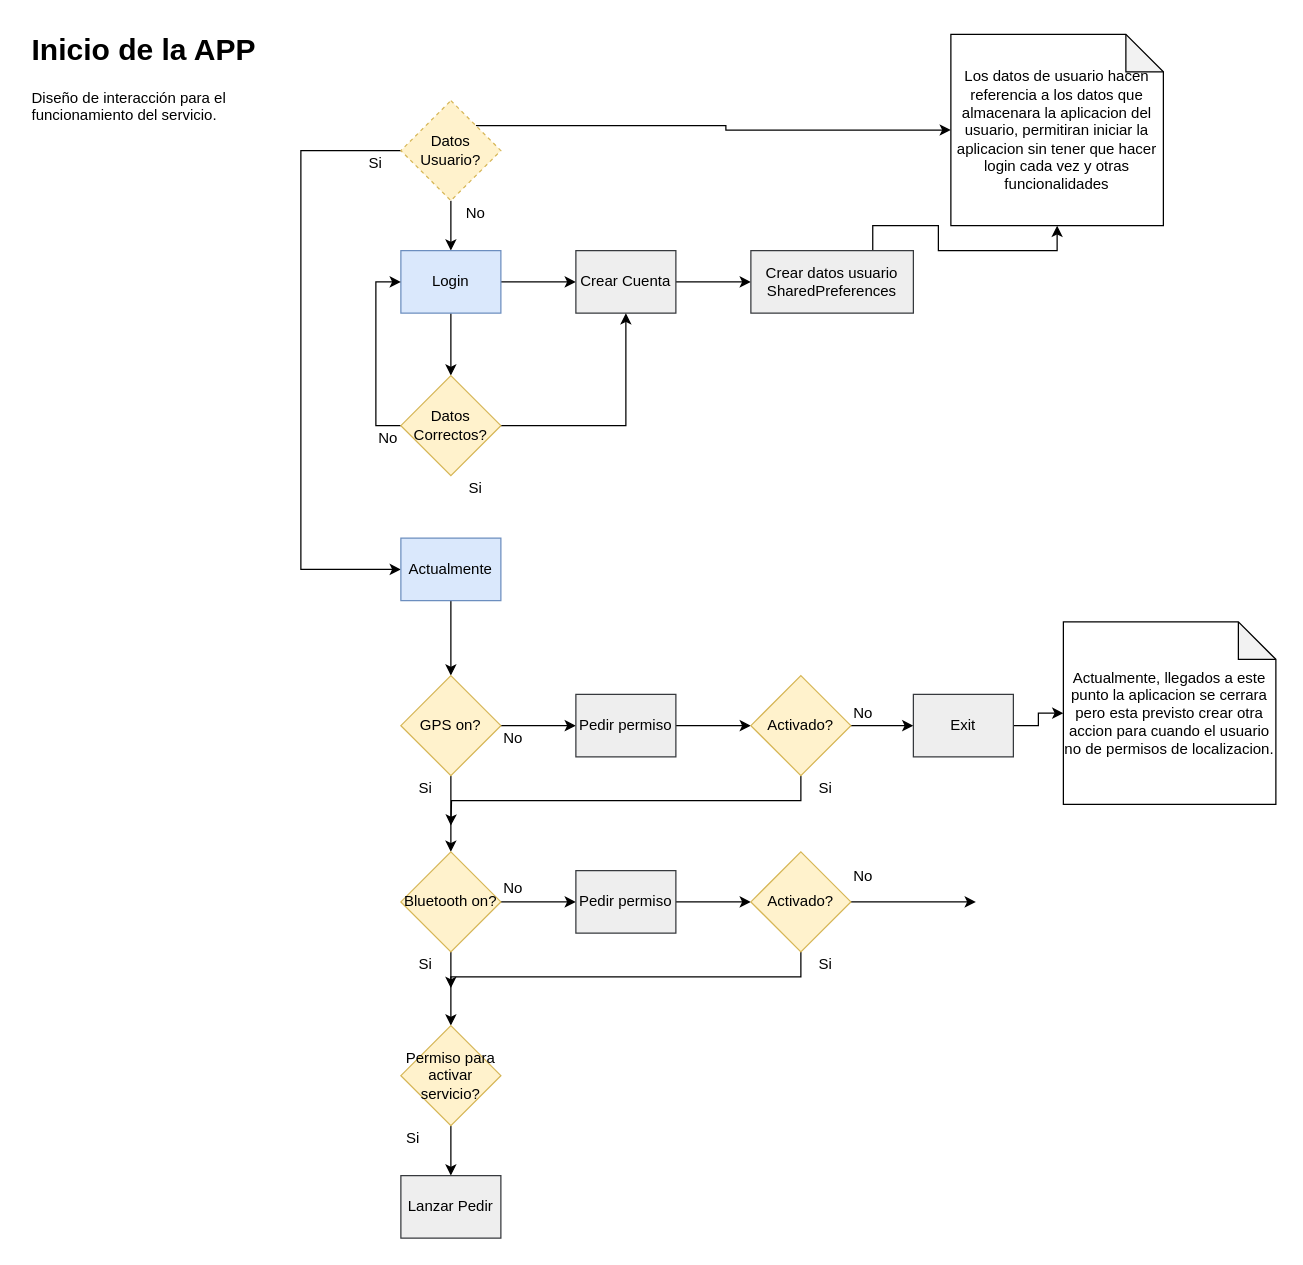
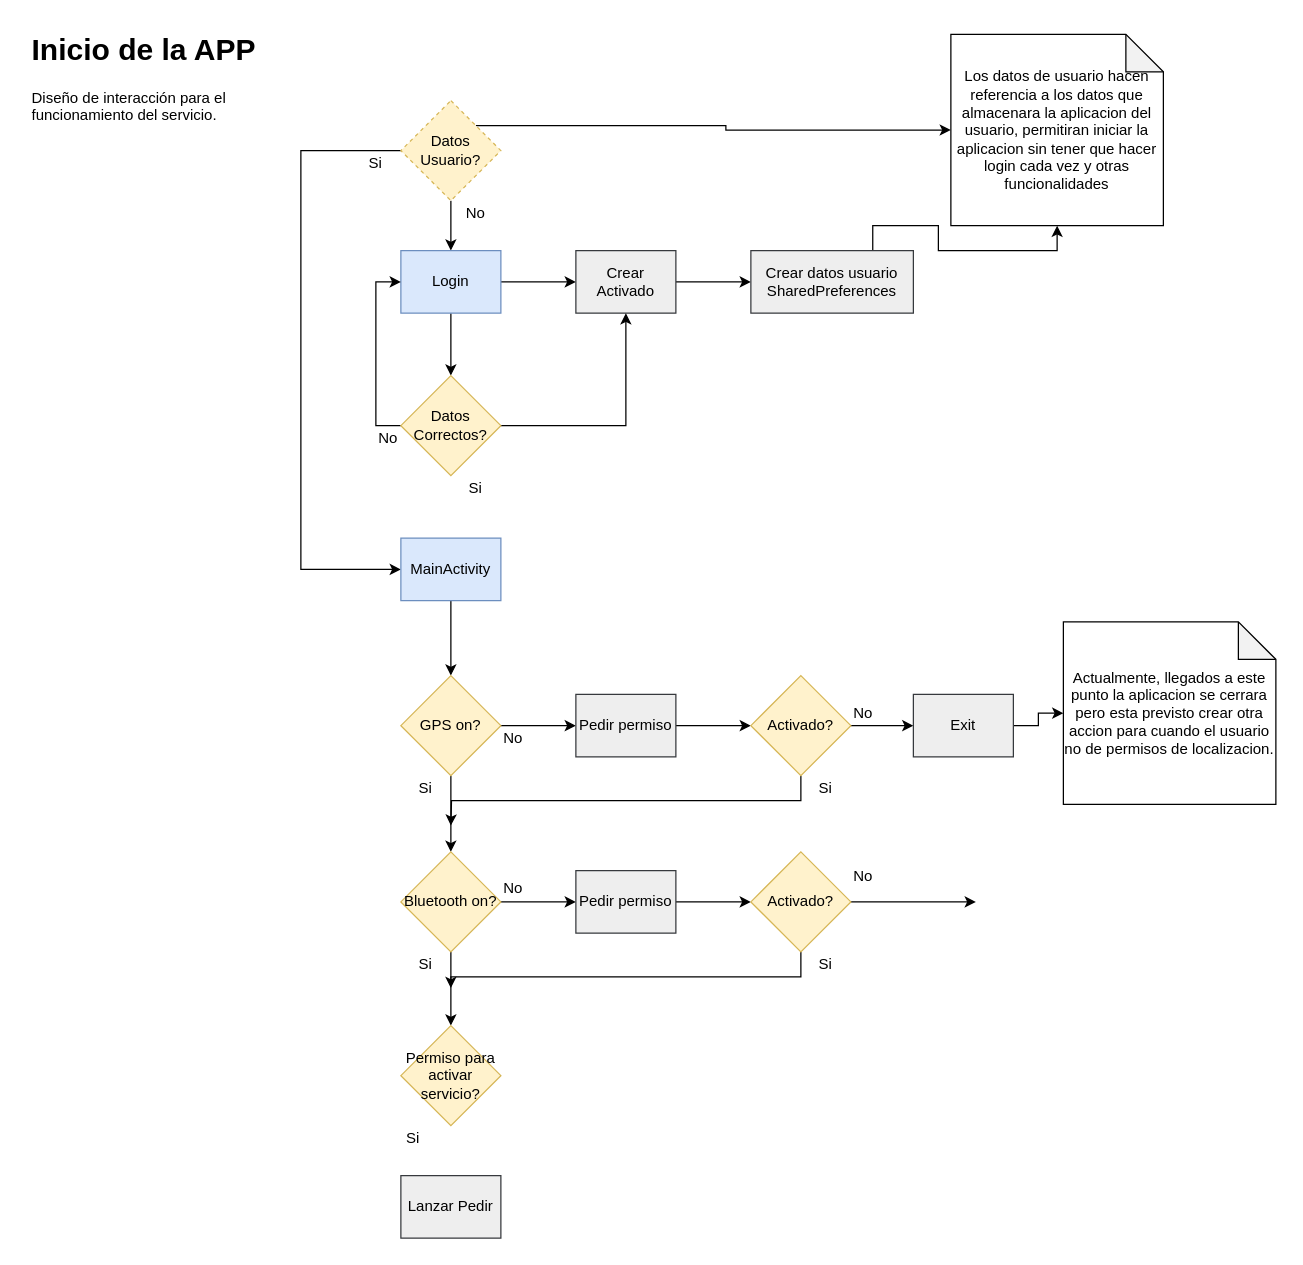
(626, 282) -> (626, 282)
(451, 569) -> (451, 569)
(451, 1147) -> none
